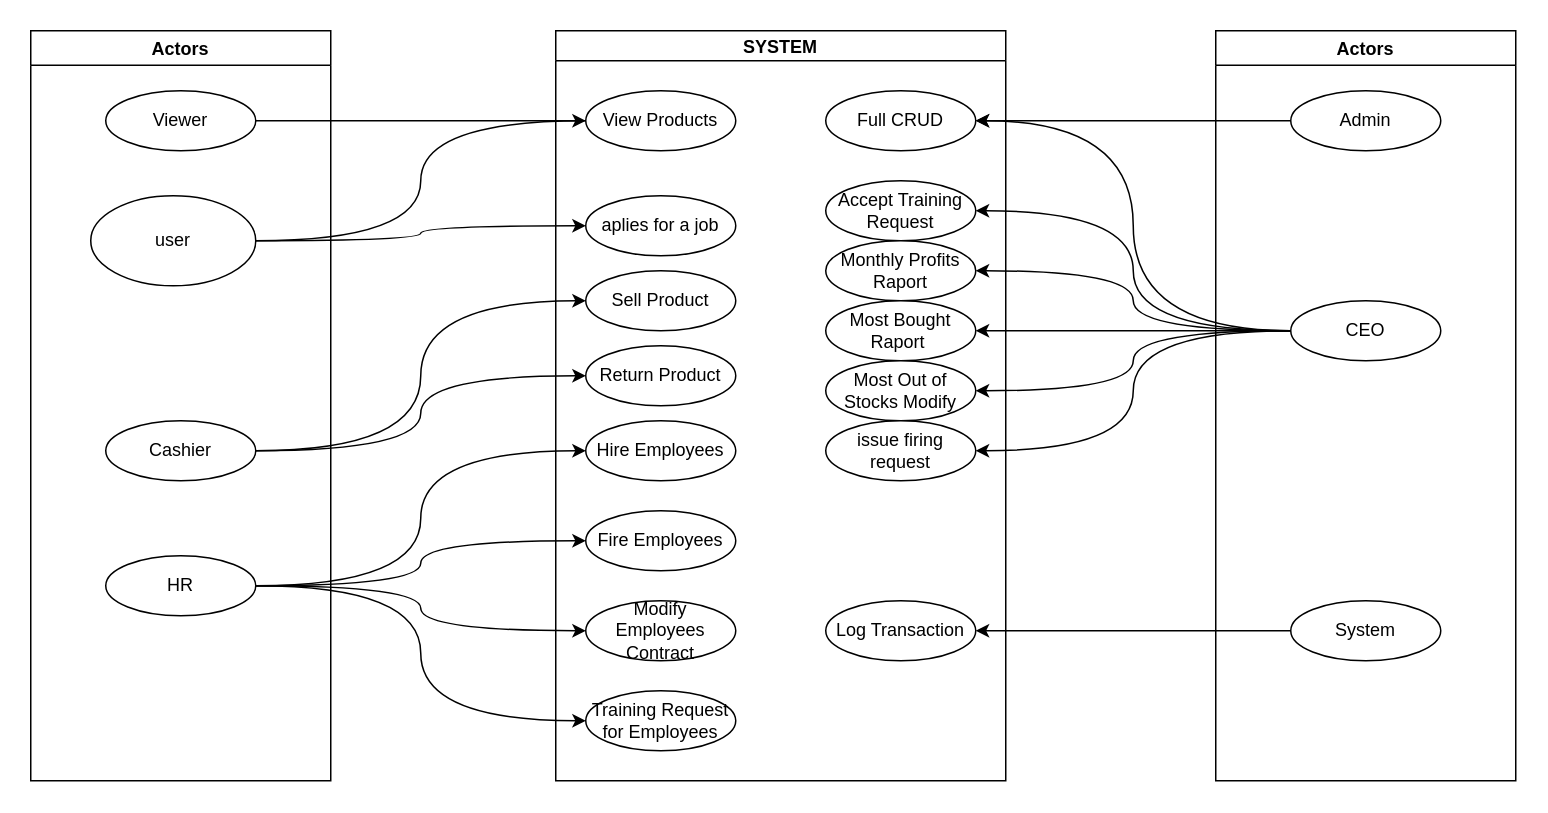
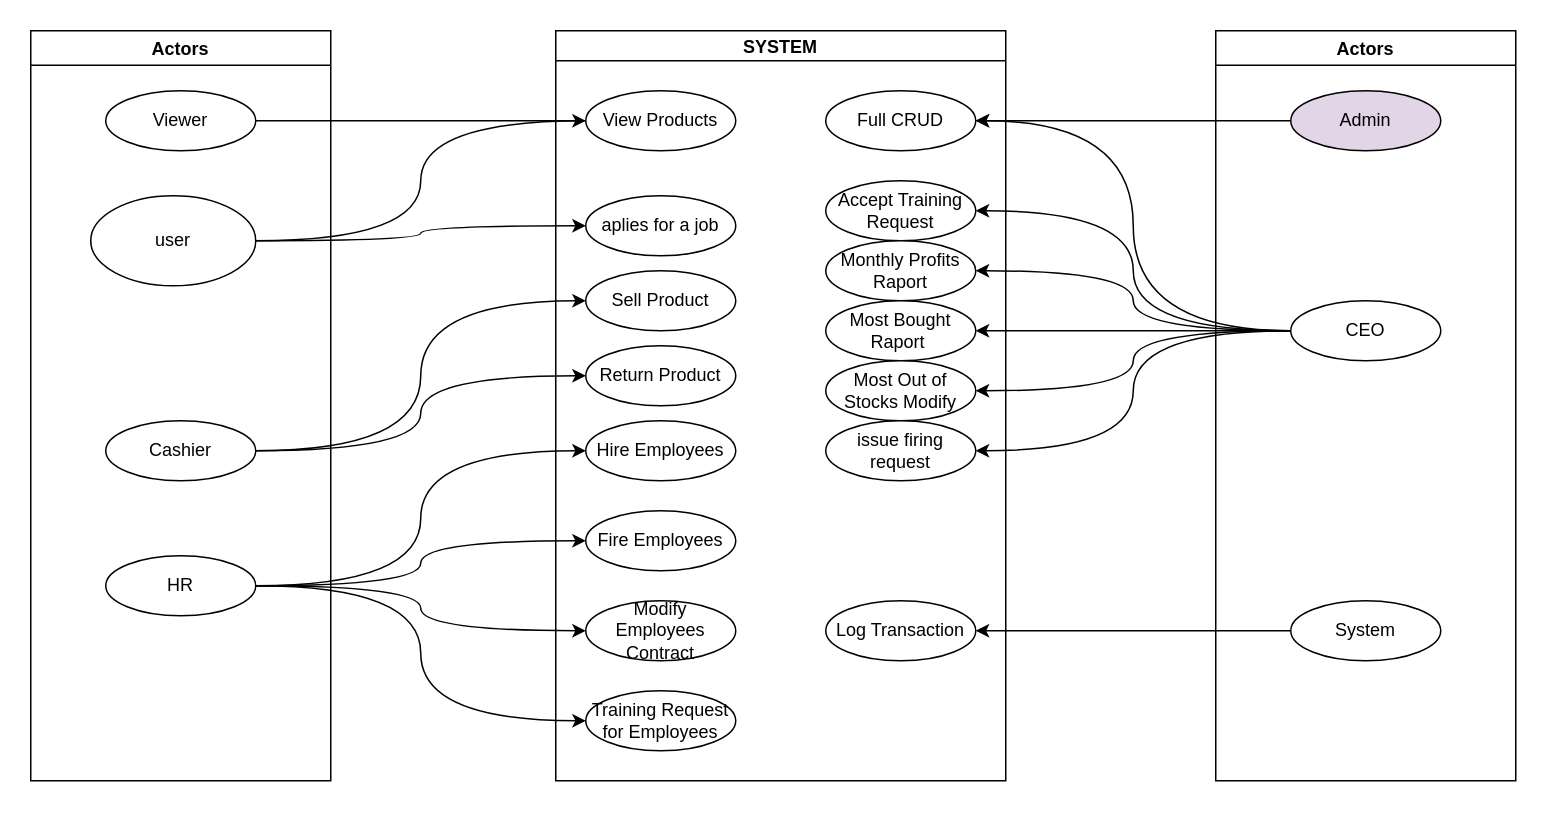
(1366, 121) -> (1366, 121)
